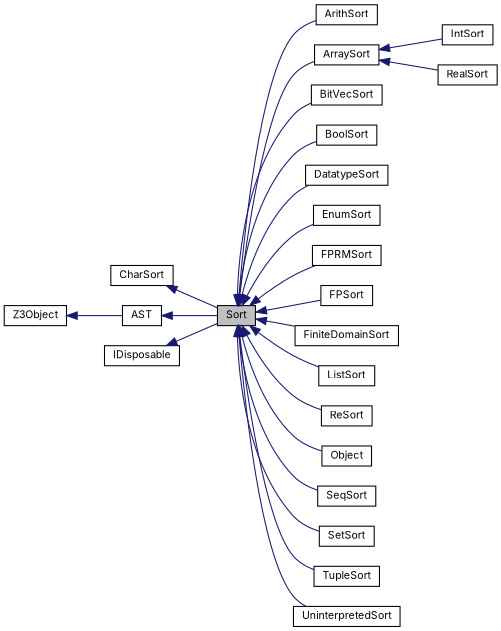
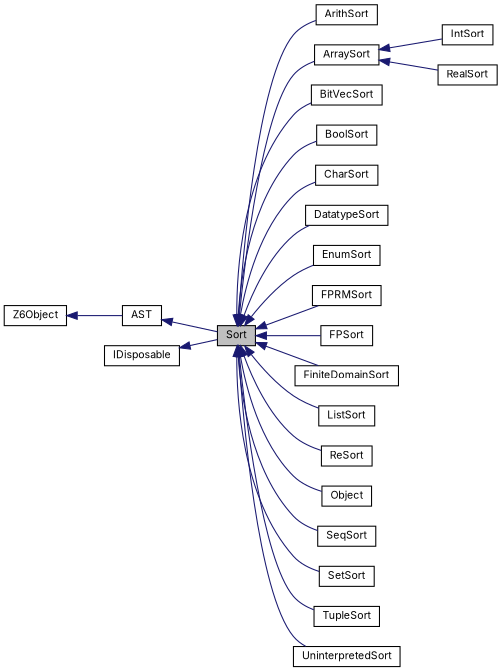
(197, 299) -> (264, 239)
(35, 316) -> (35, 316)
